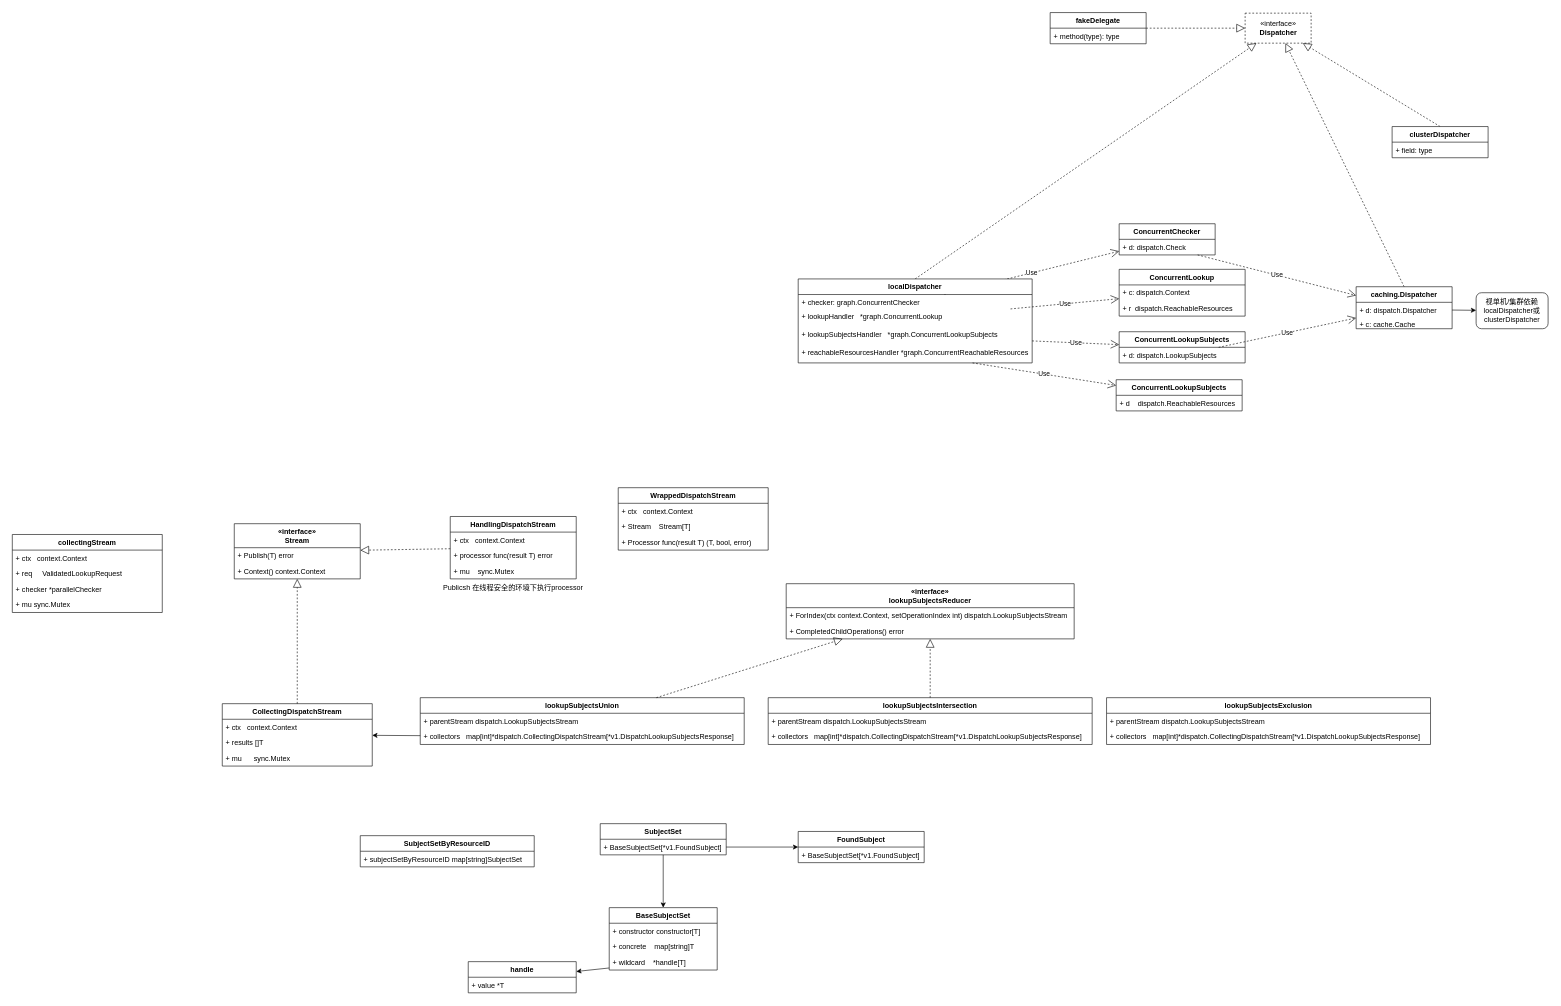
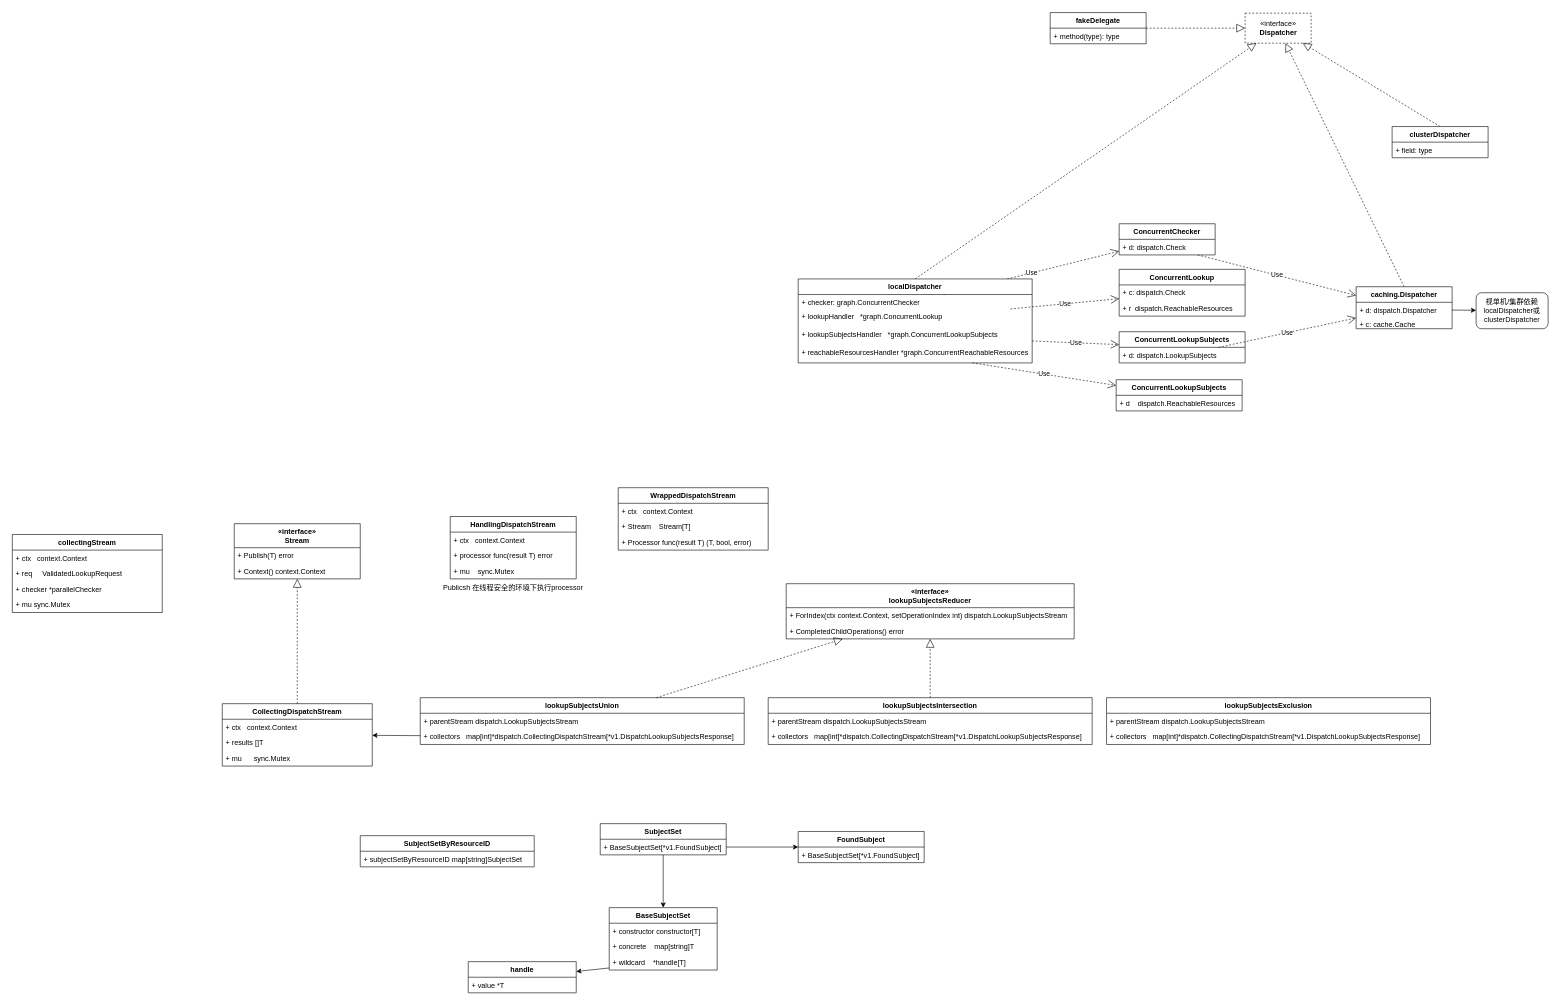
(1160, 293) -> (1156, 293)
(409, 549) -> none
